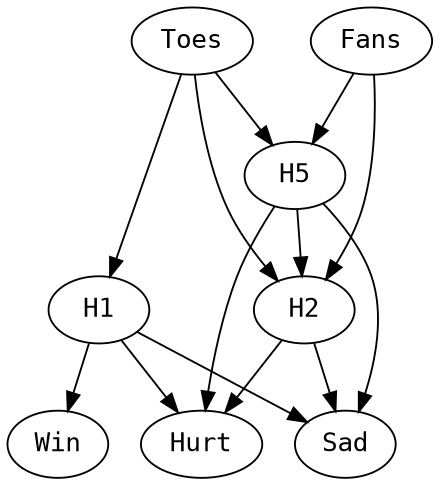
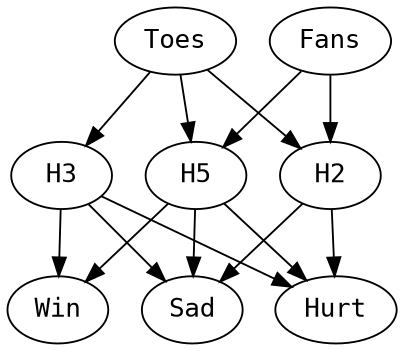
(299, 234) -> (136, 235)
(99, 310) -> (62, 175)
